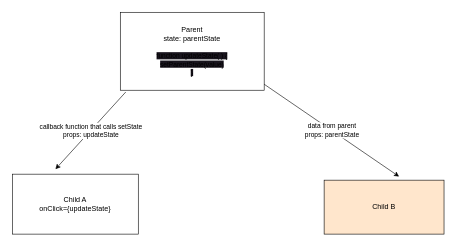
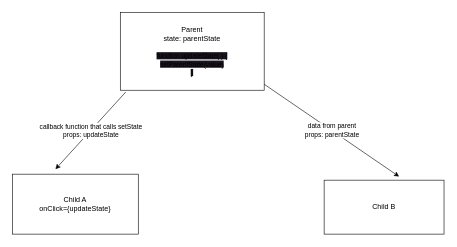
(384, 207) -> (384, 207)
